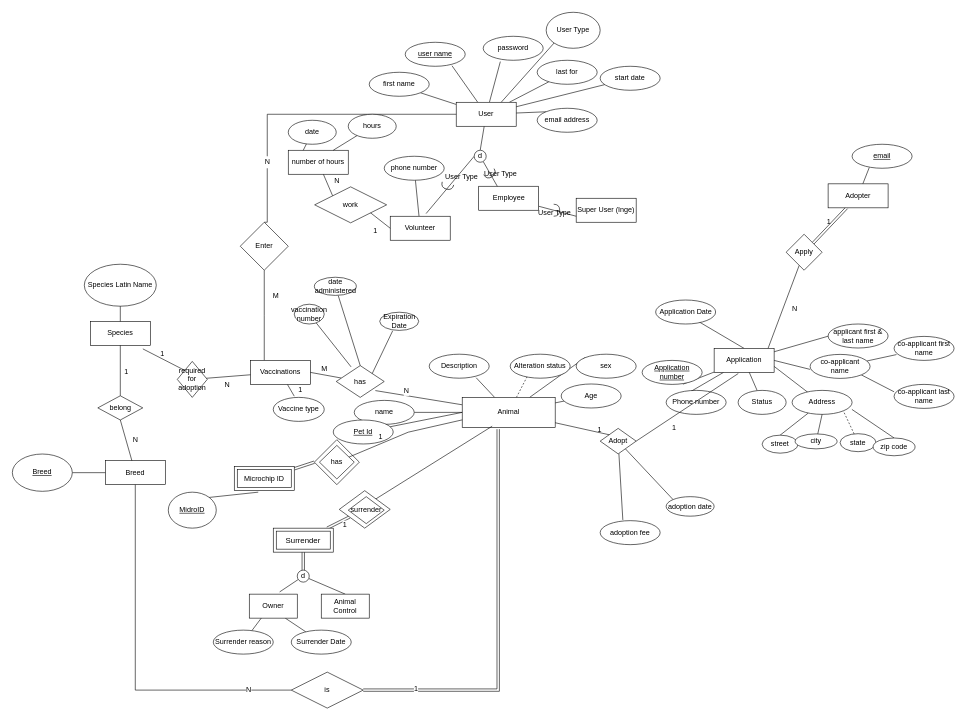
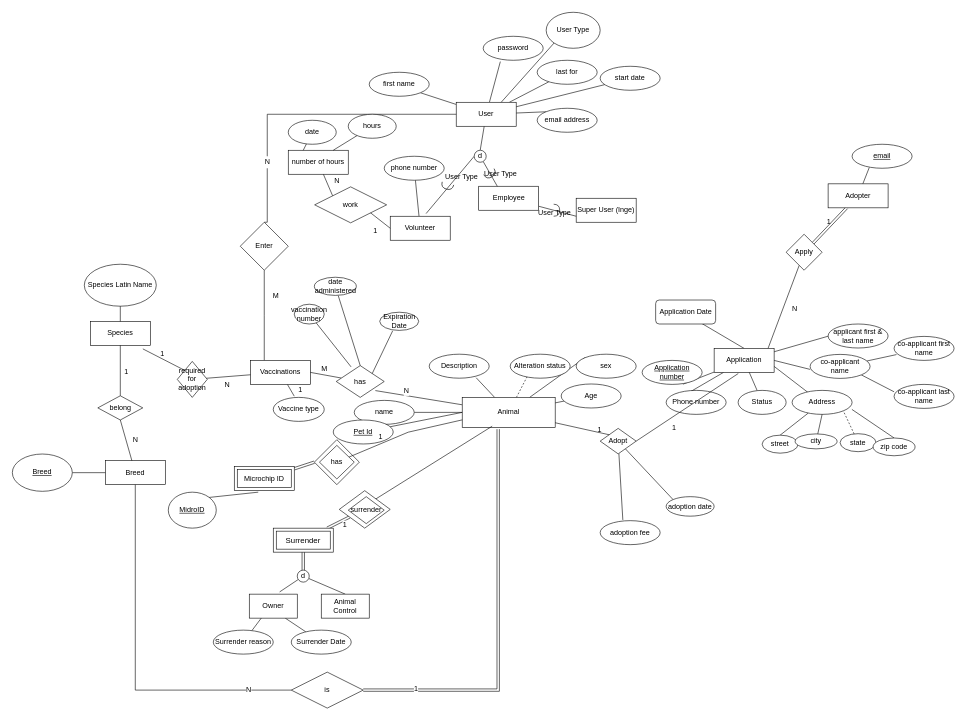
(435, 54) -> none
(465, 84) -> none
(686, 312) -> (686, 312)
